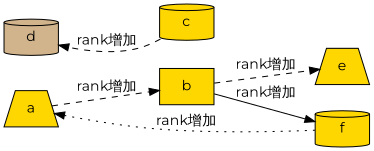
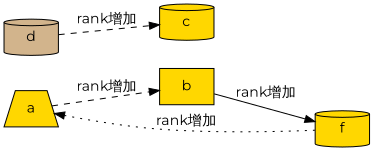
(115, 51) -> (104, 30)
(342, 66) -> none
